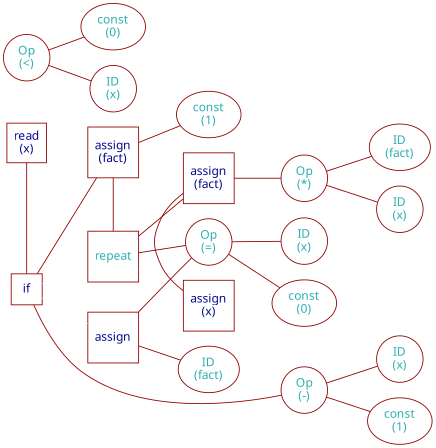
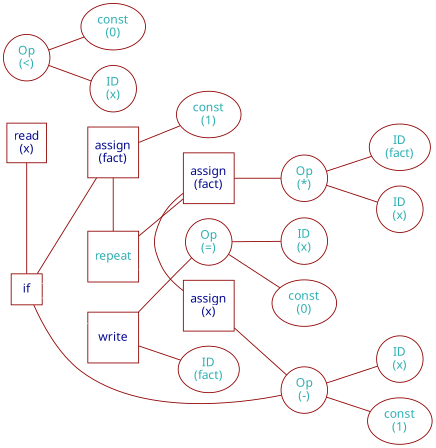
(162, 249) -> none
(113, 338) -> (113, 338)
none -> (260, 351)
